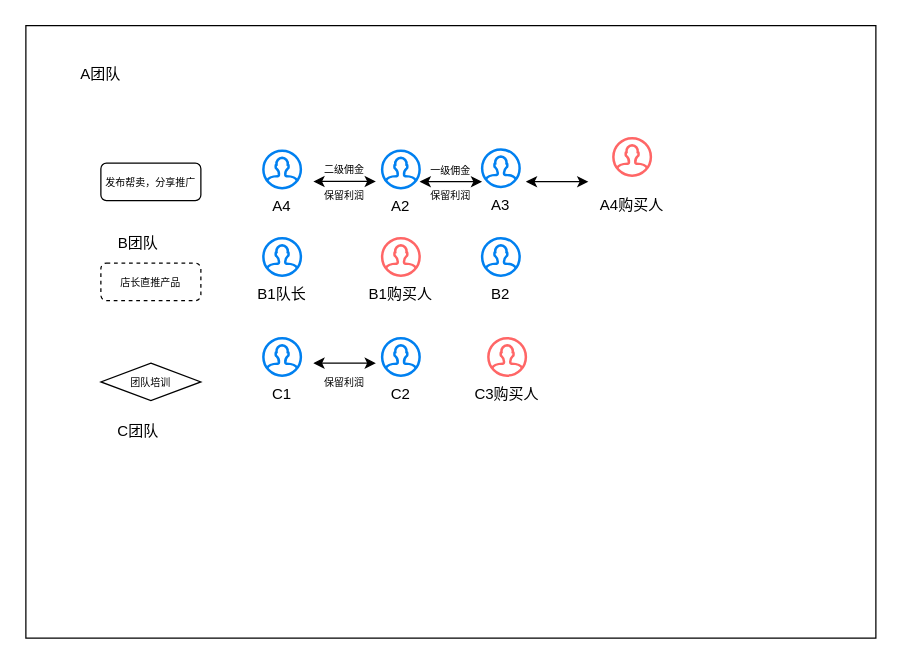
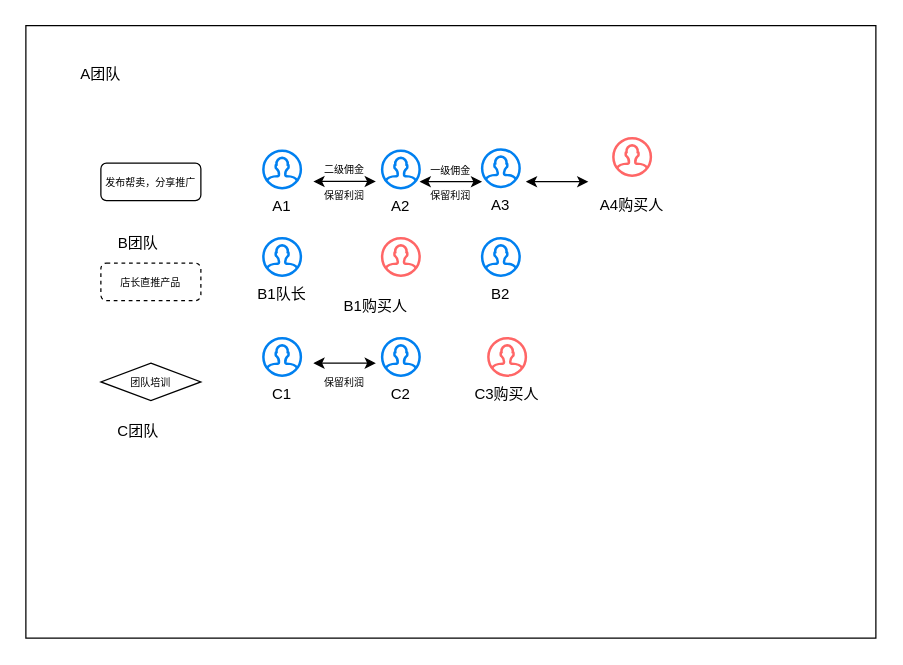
(282, 207) -> (282, 207)
(401, 294) -> (376, 307)
